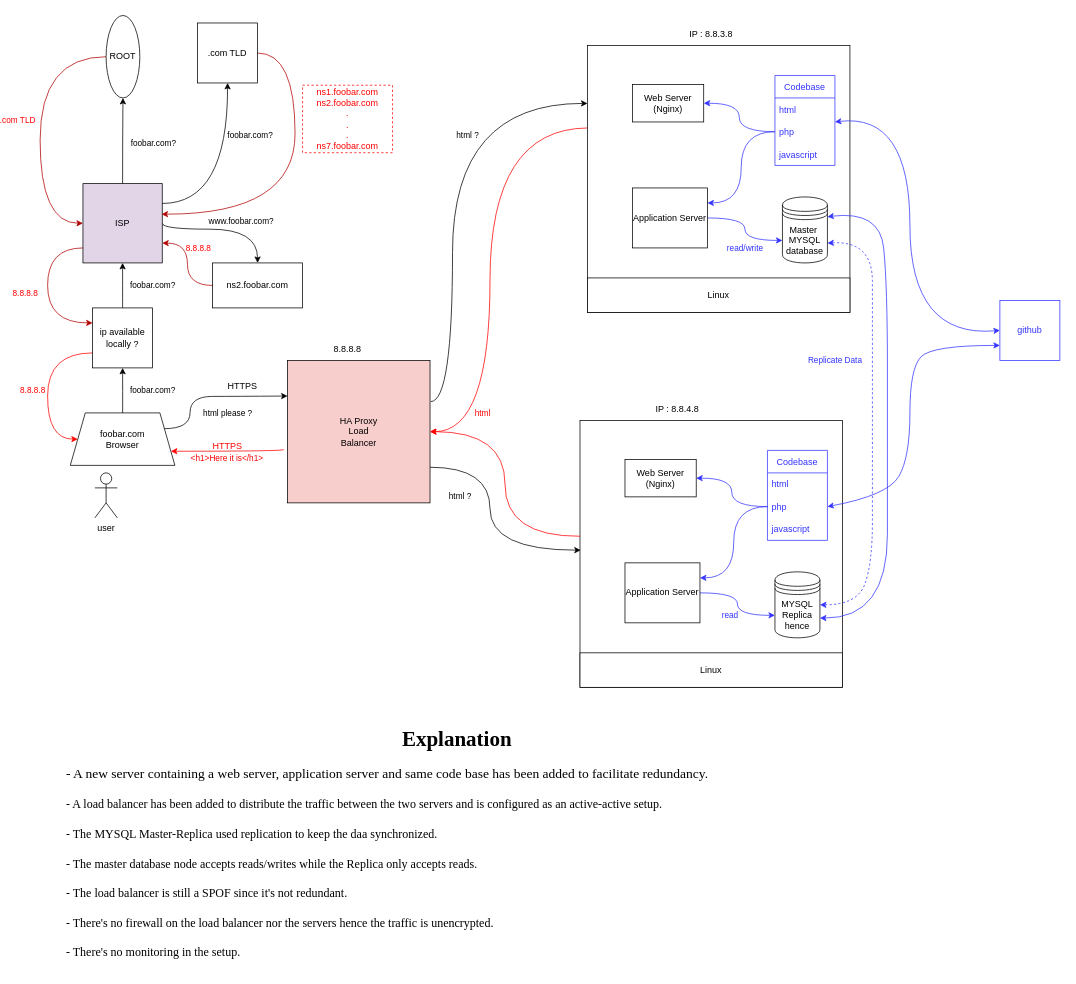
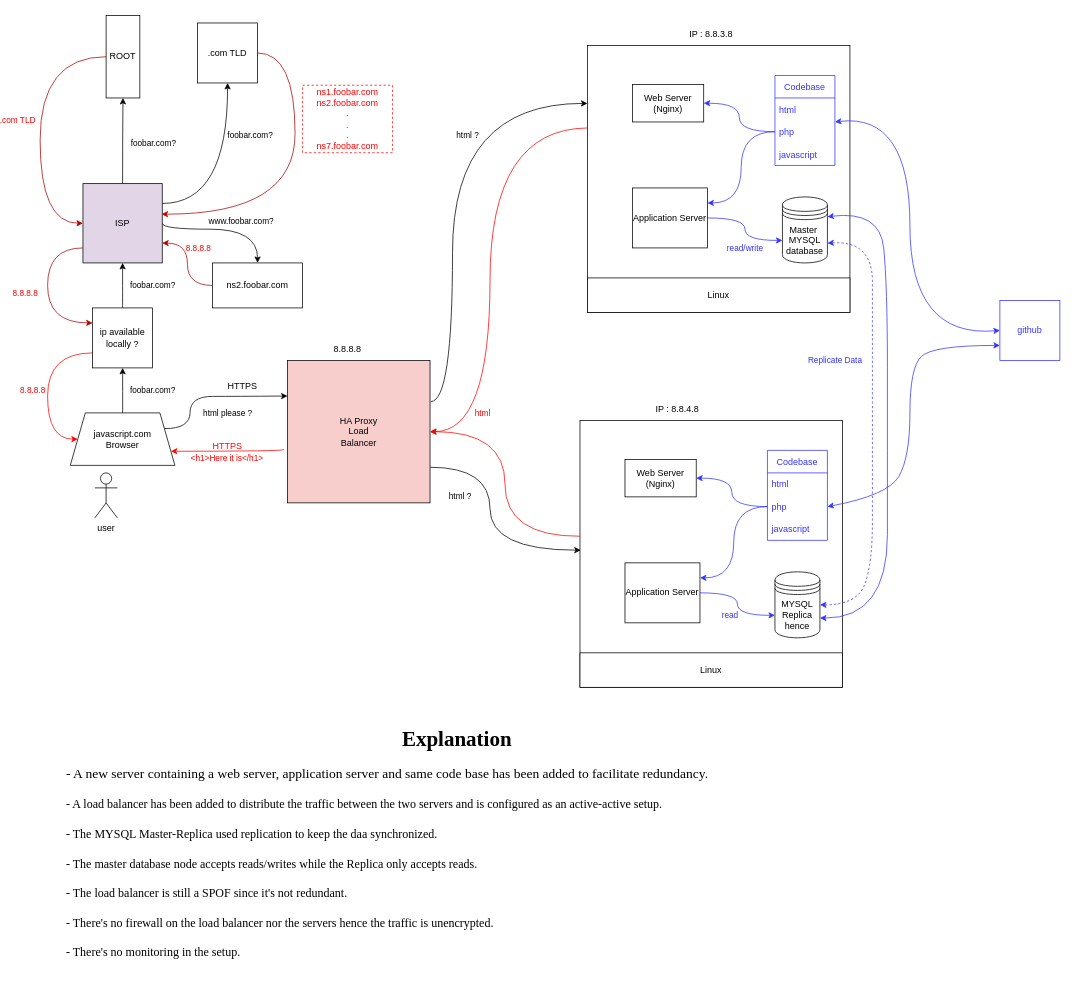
(123, 57) -> (123, 57)
(123, 439) -> (123, 439)
